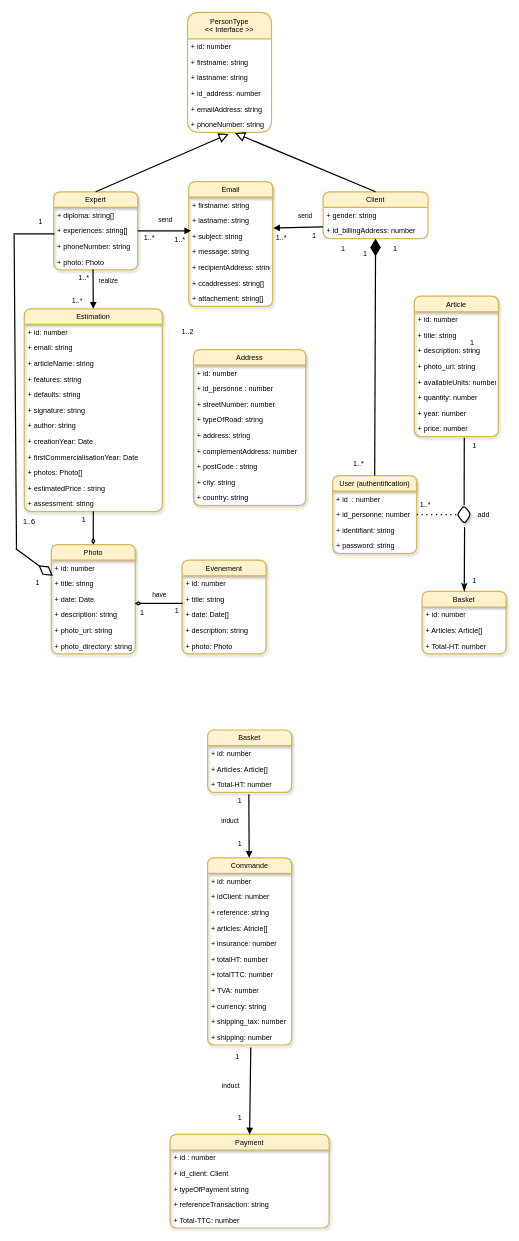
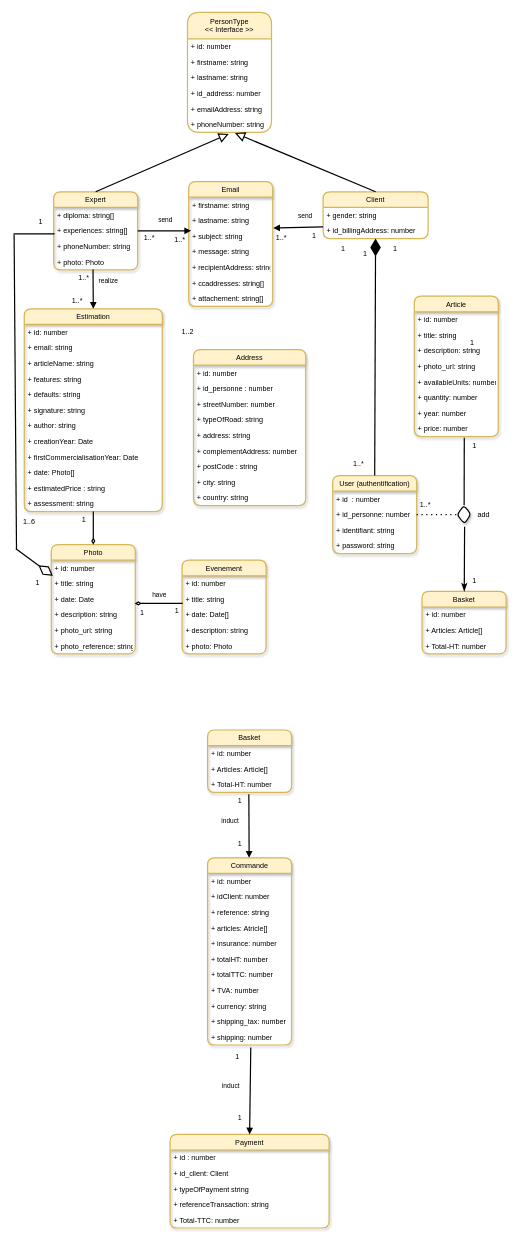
(59, 473) -> (55, 473)
(100, 646) -> (101, 646)
